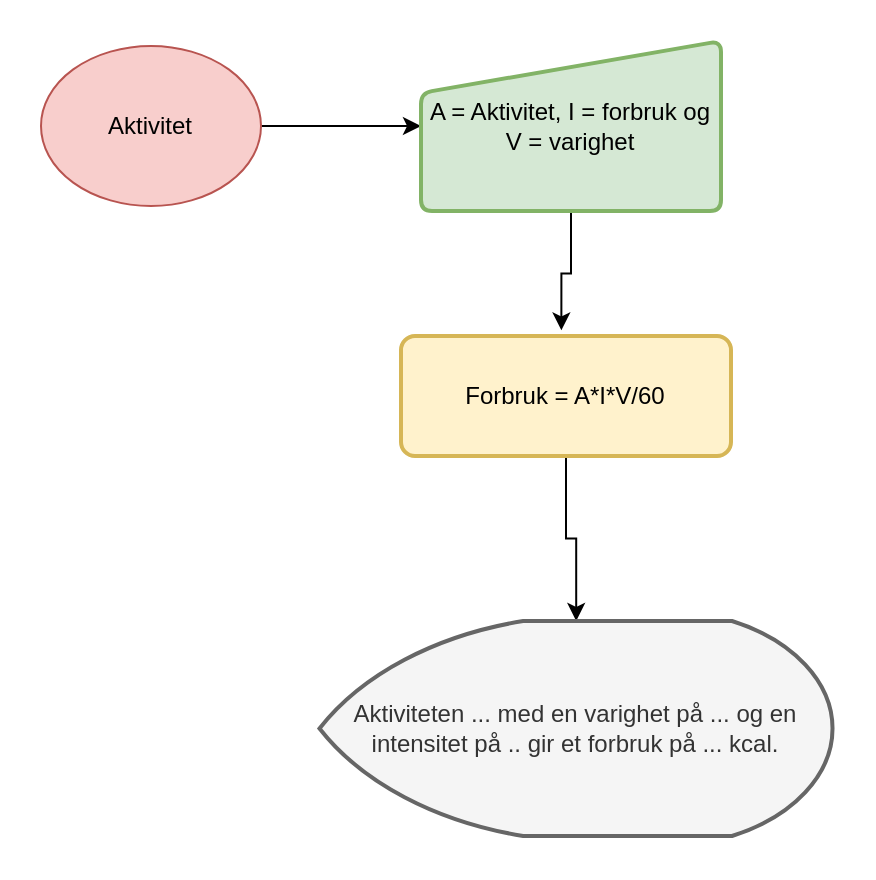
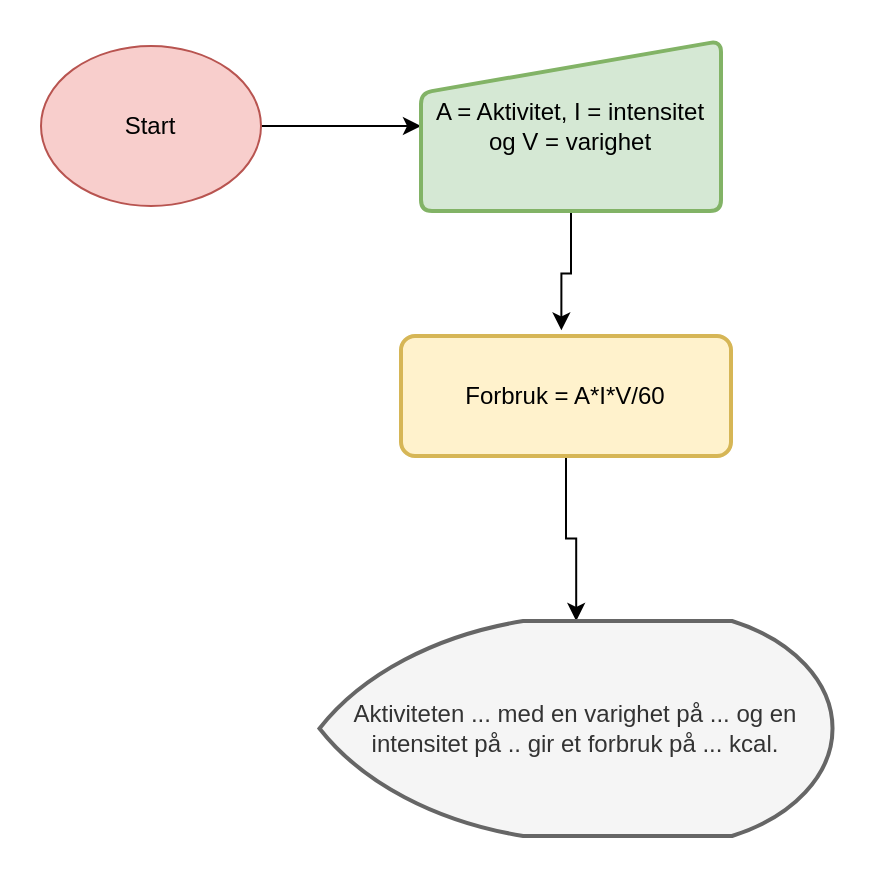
(151, 127) -> (151, 127)
(571, 127) -> (571, 127)
